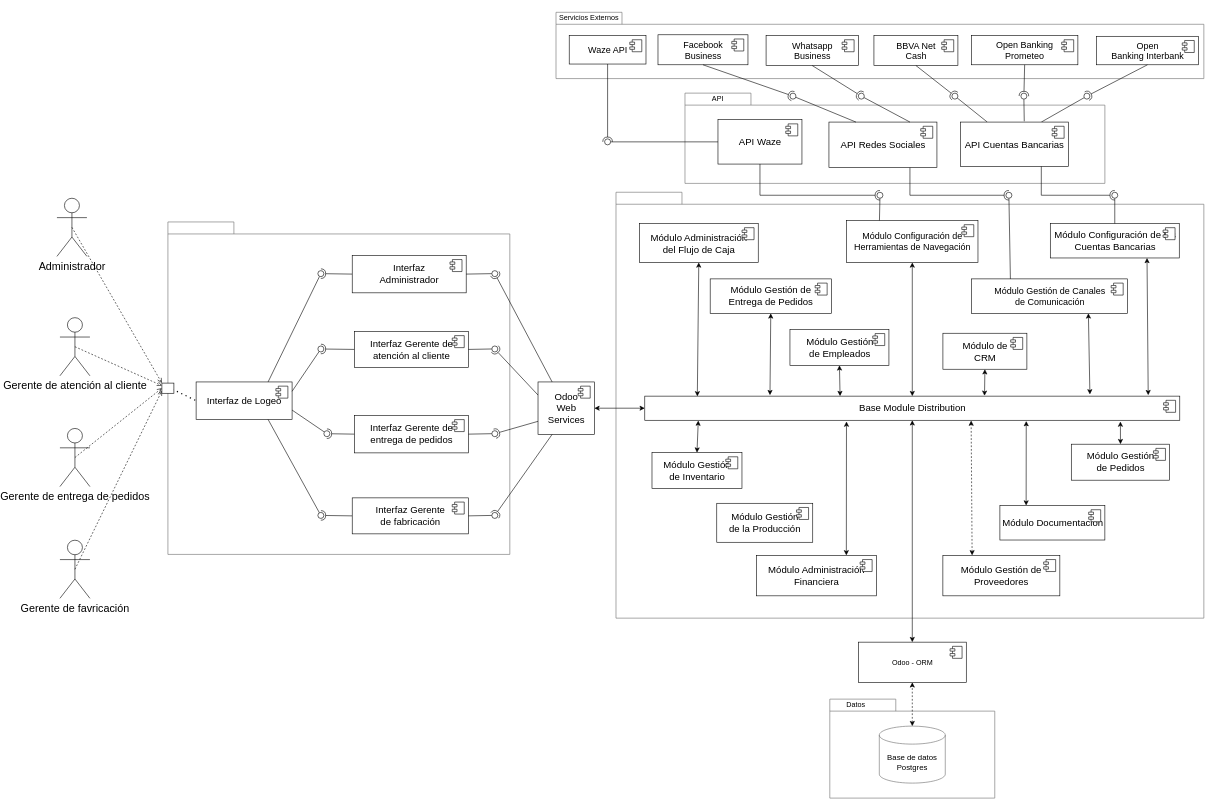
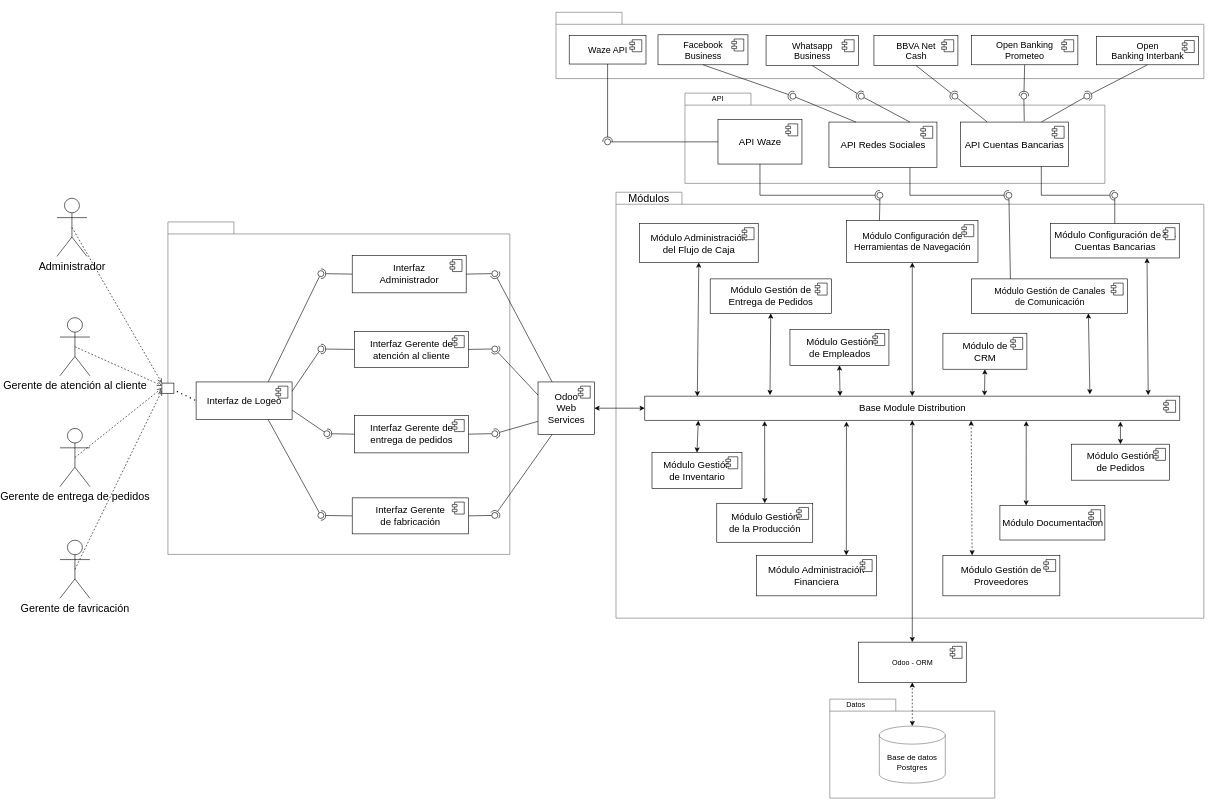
(589, 18) -> none
none -> (649, 198)
none -> (765, 437)
